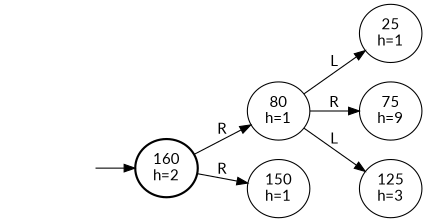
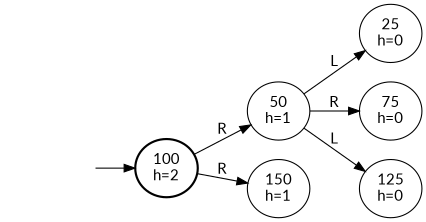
(391, 33) -> (391, 33)
(279, 111) -> (279, 111)
(391, 111) -> (391, 111)
(167, 168) -> (167, 168)
(391, 189) -> (391, 189)
